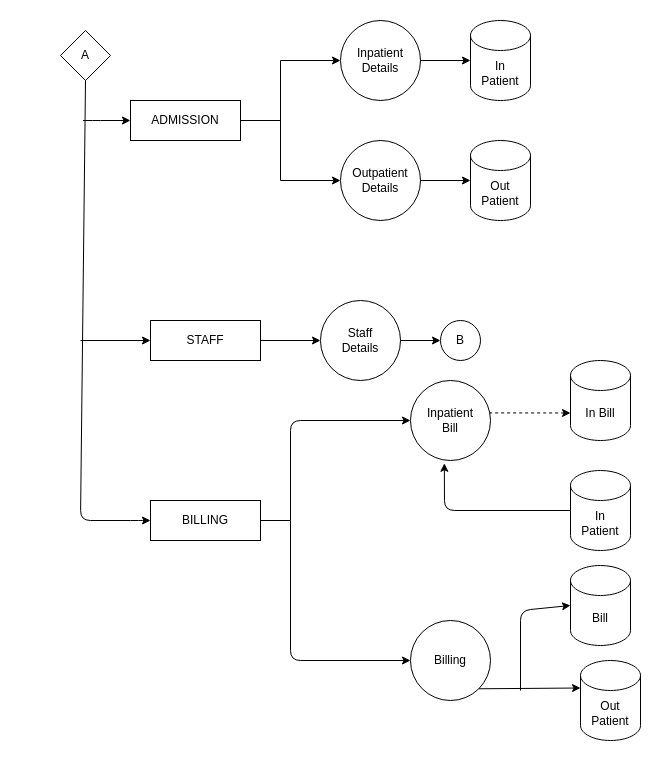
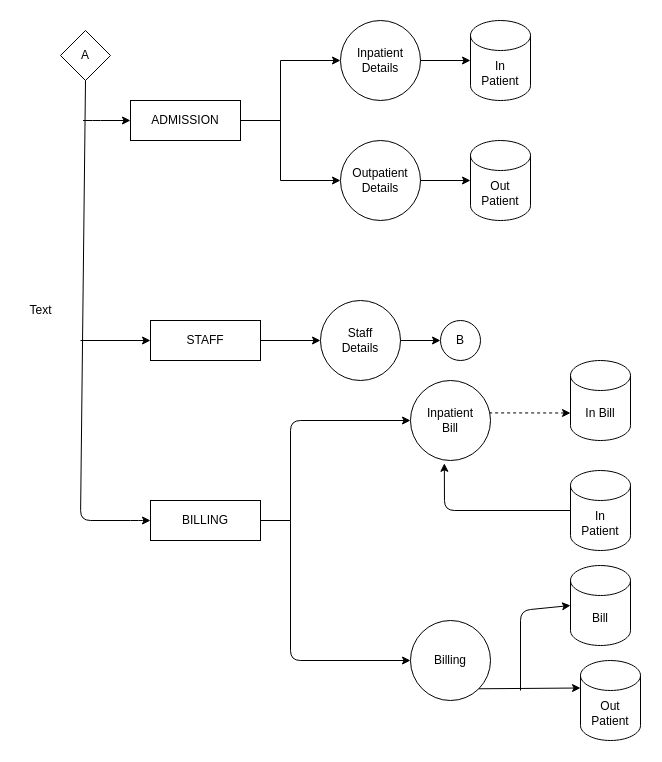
none -> (41, 311)
